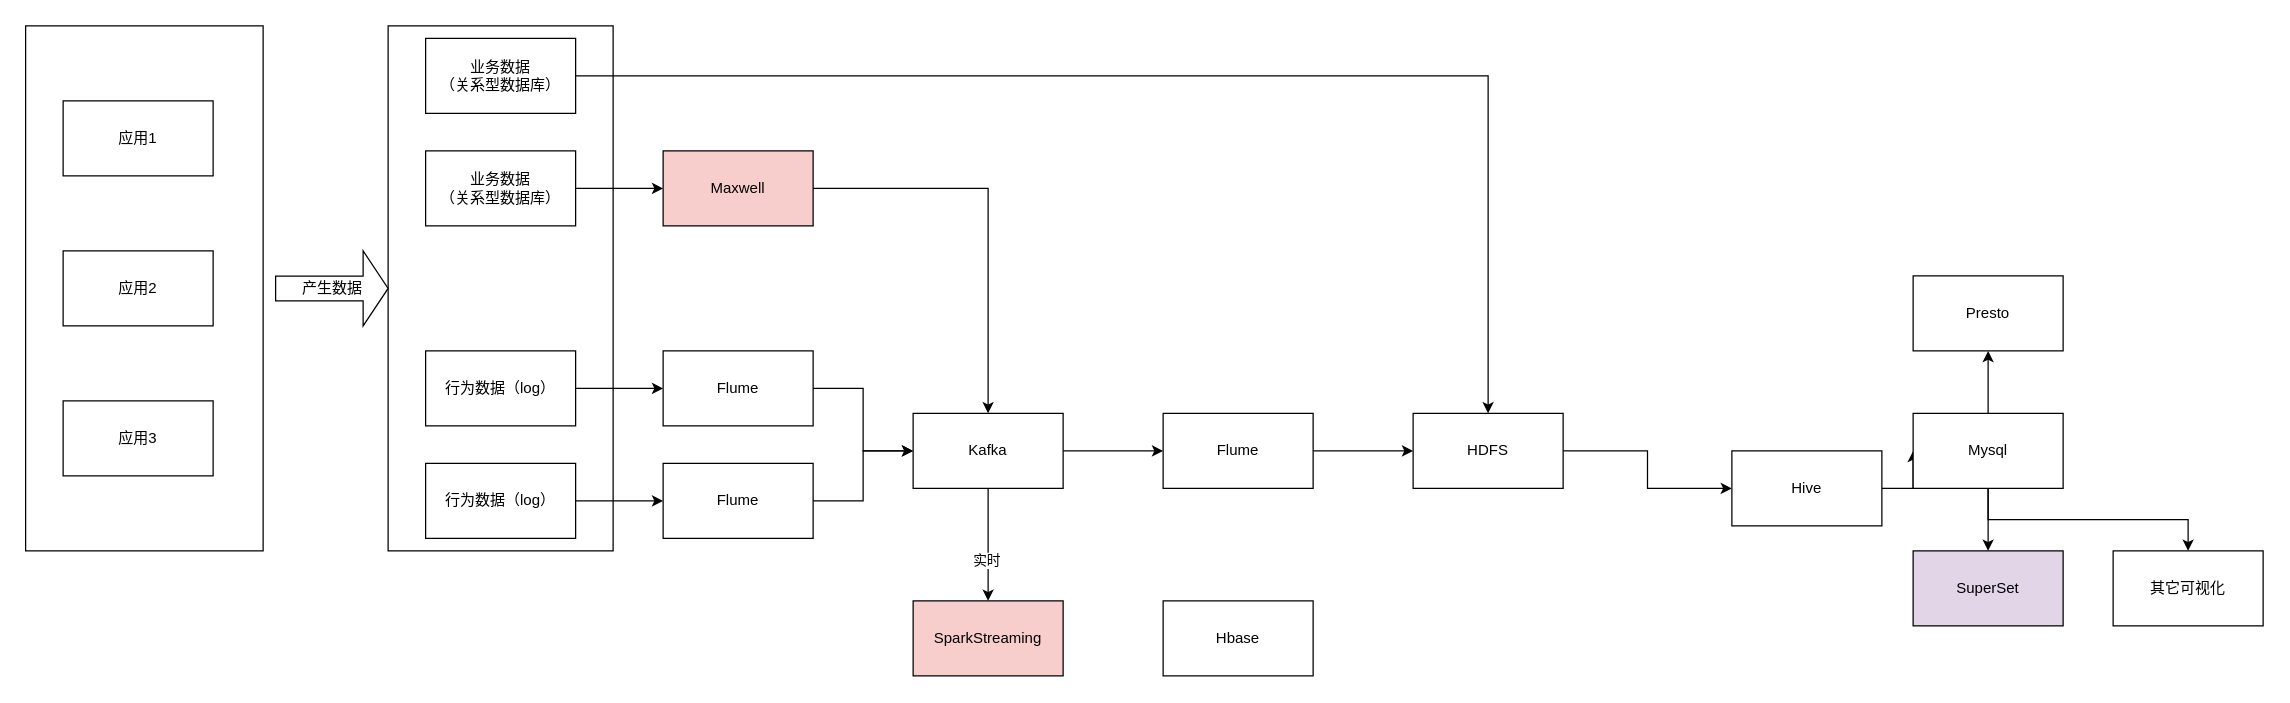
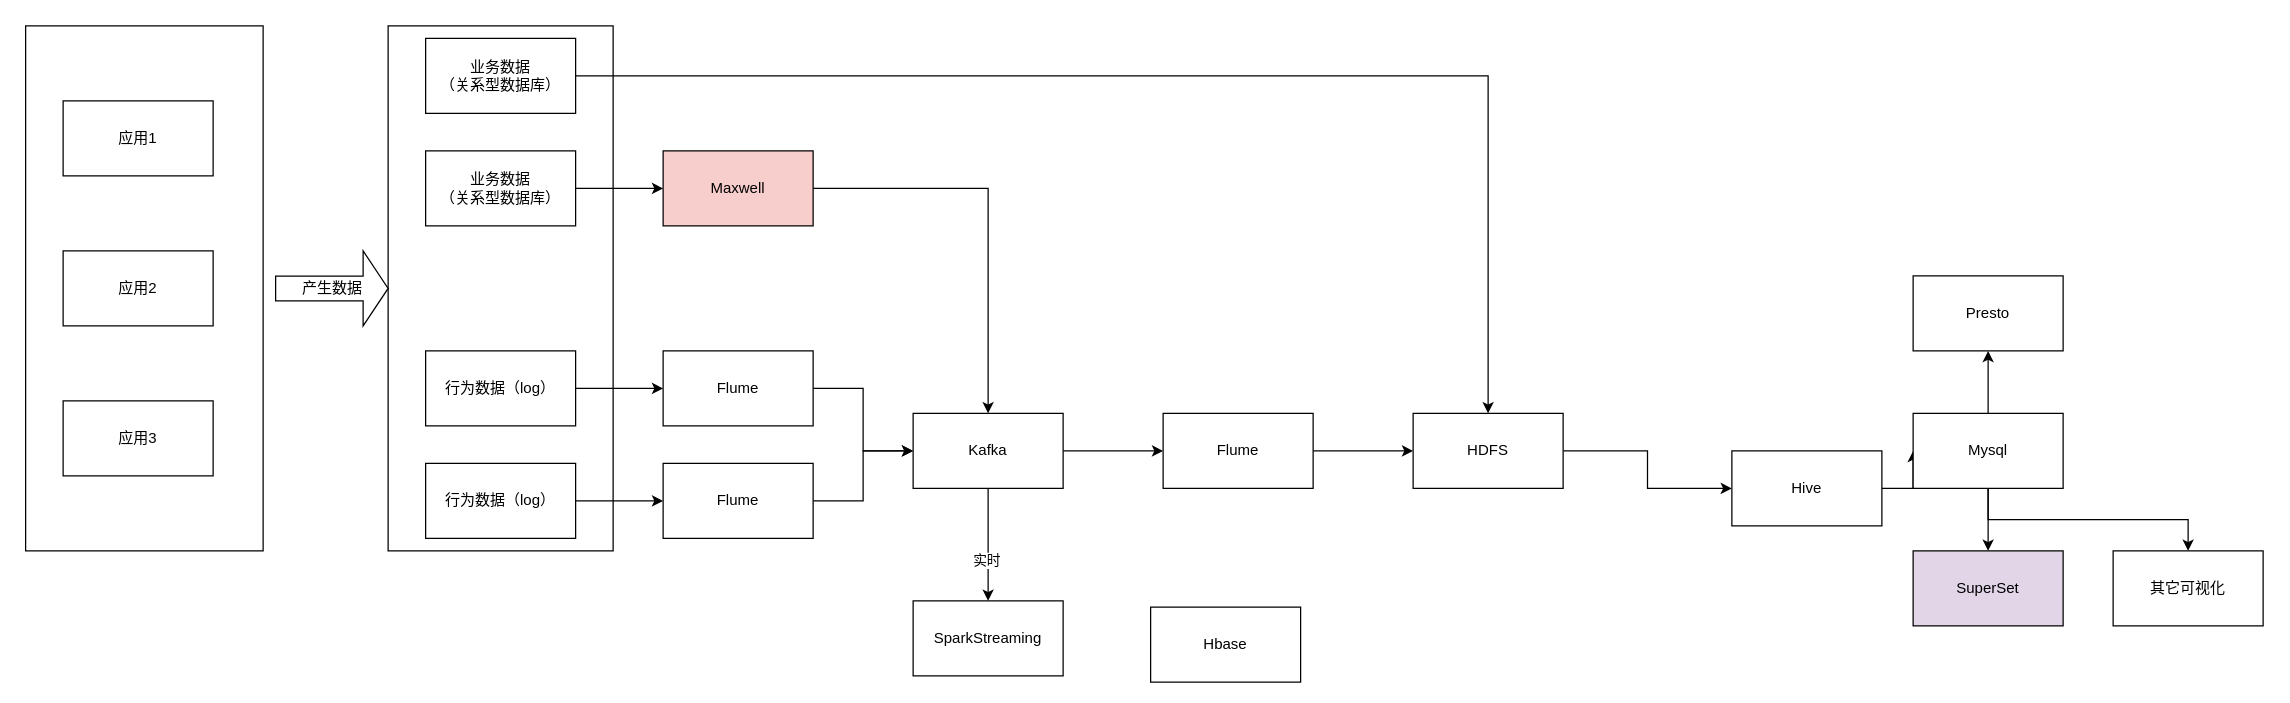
(988, 638) -> (988, 638)
(1238, 638) -> (1226, 644)
